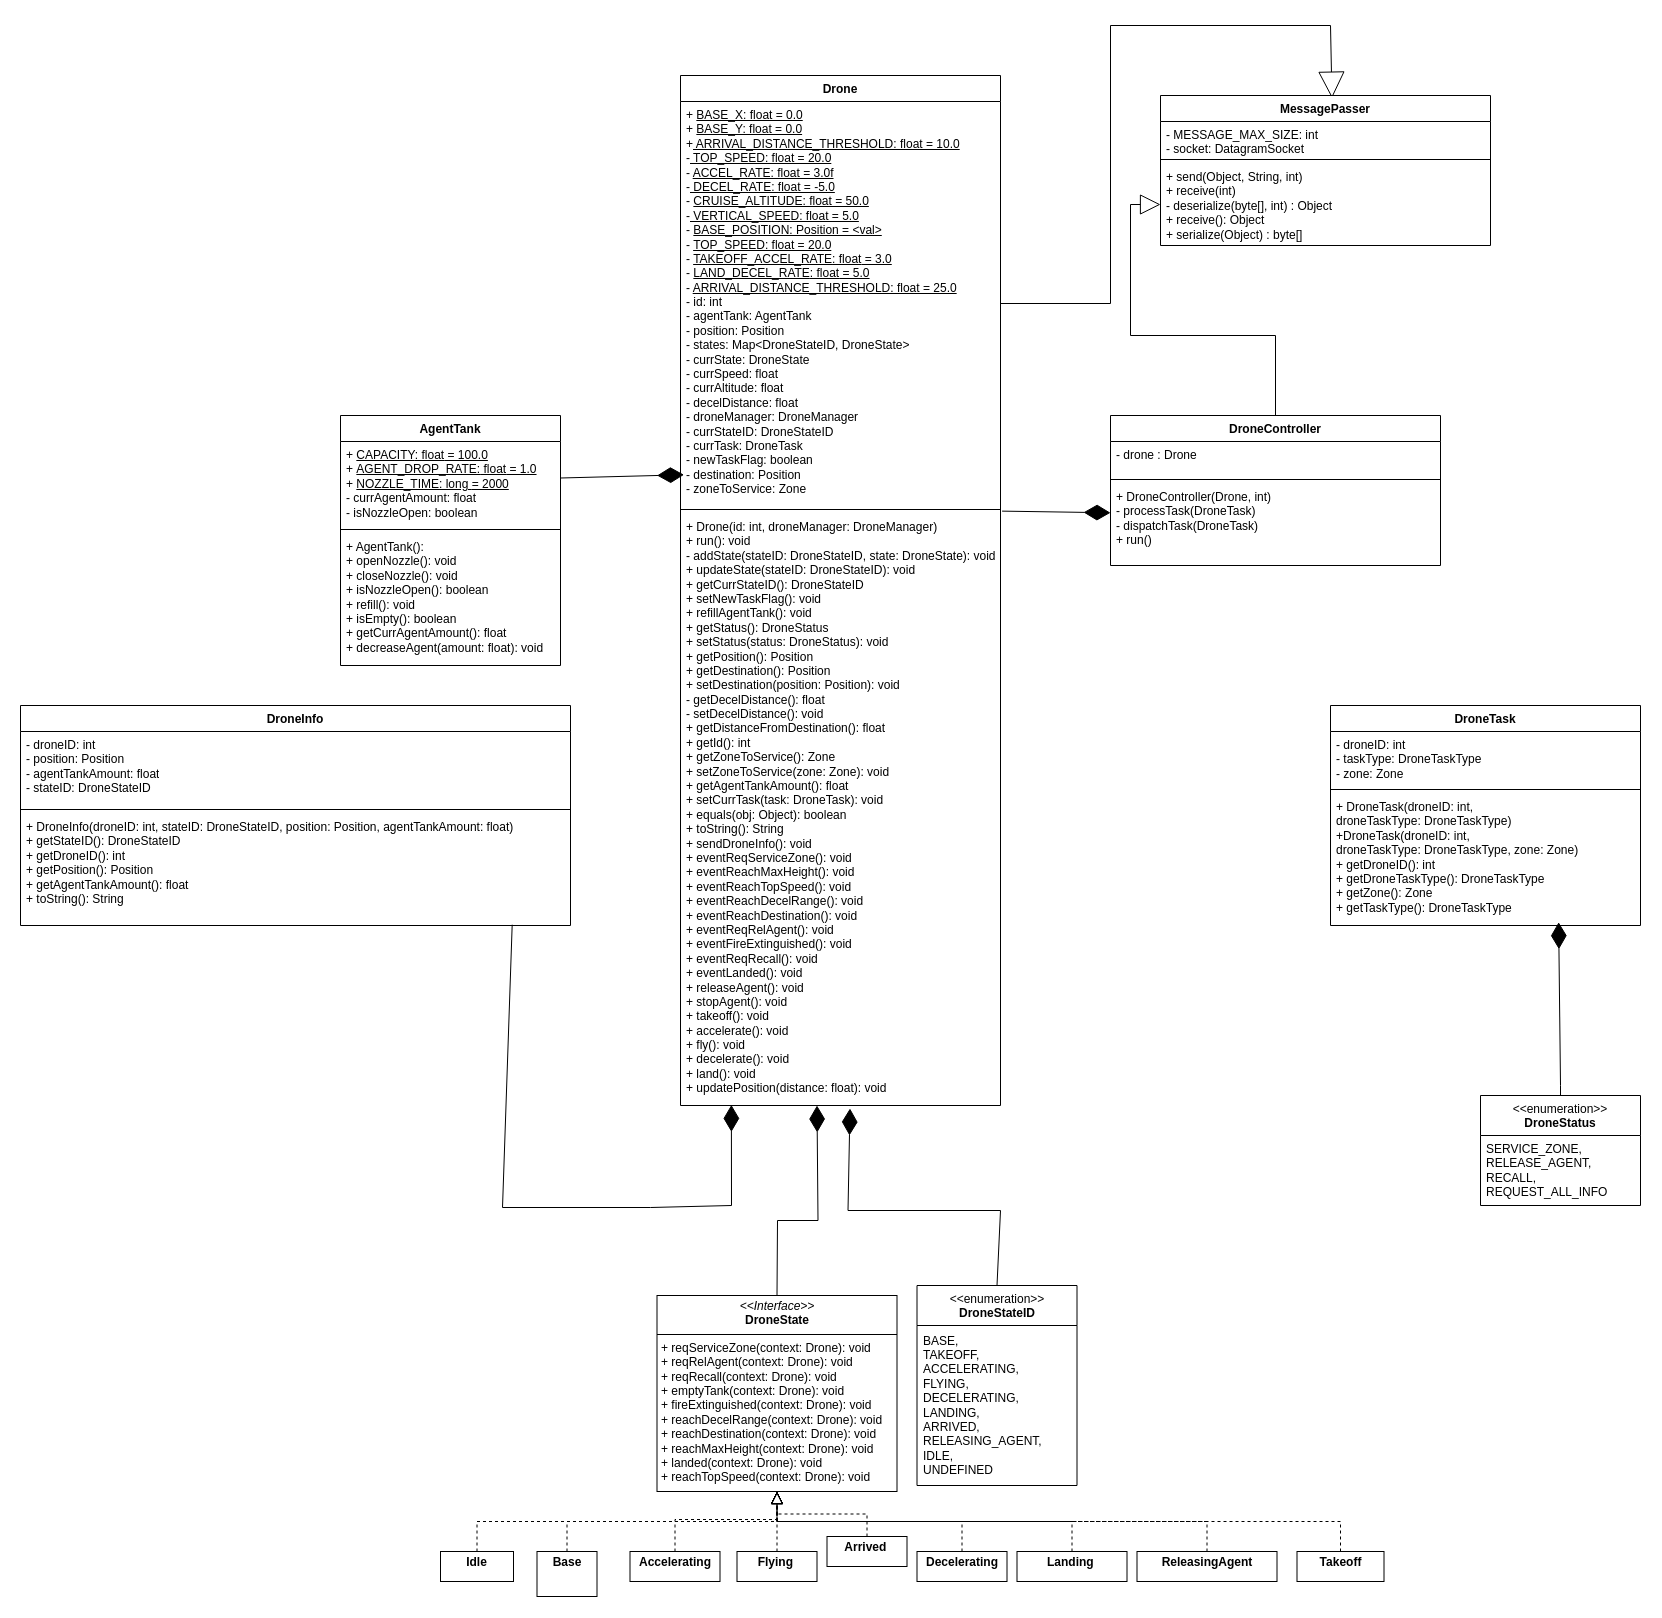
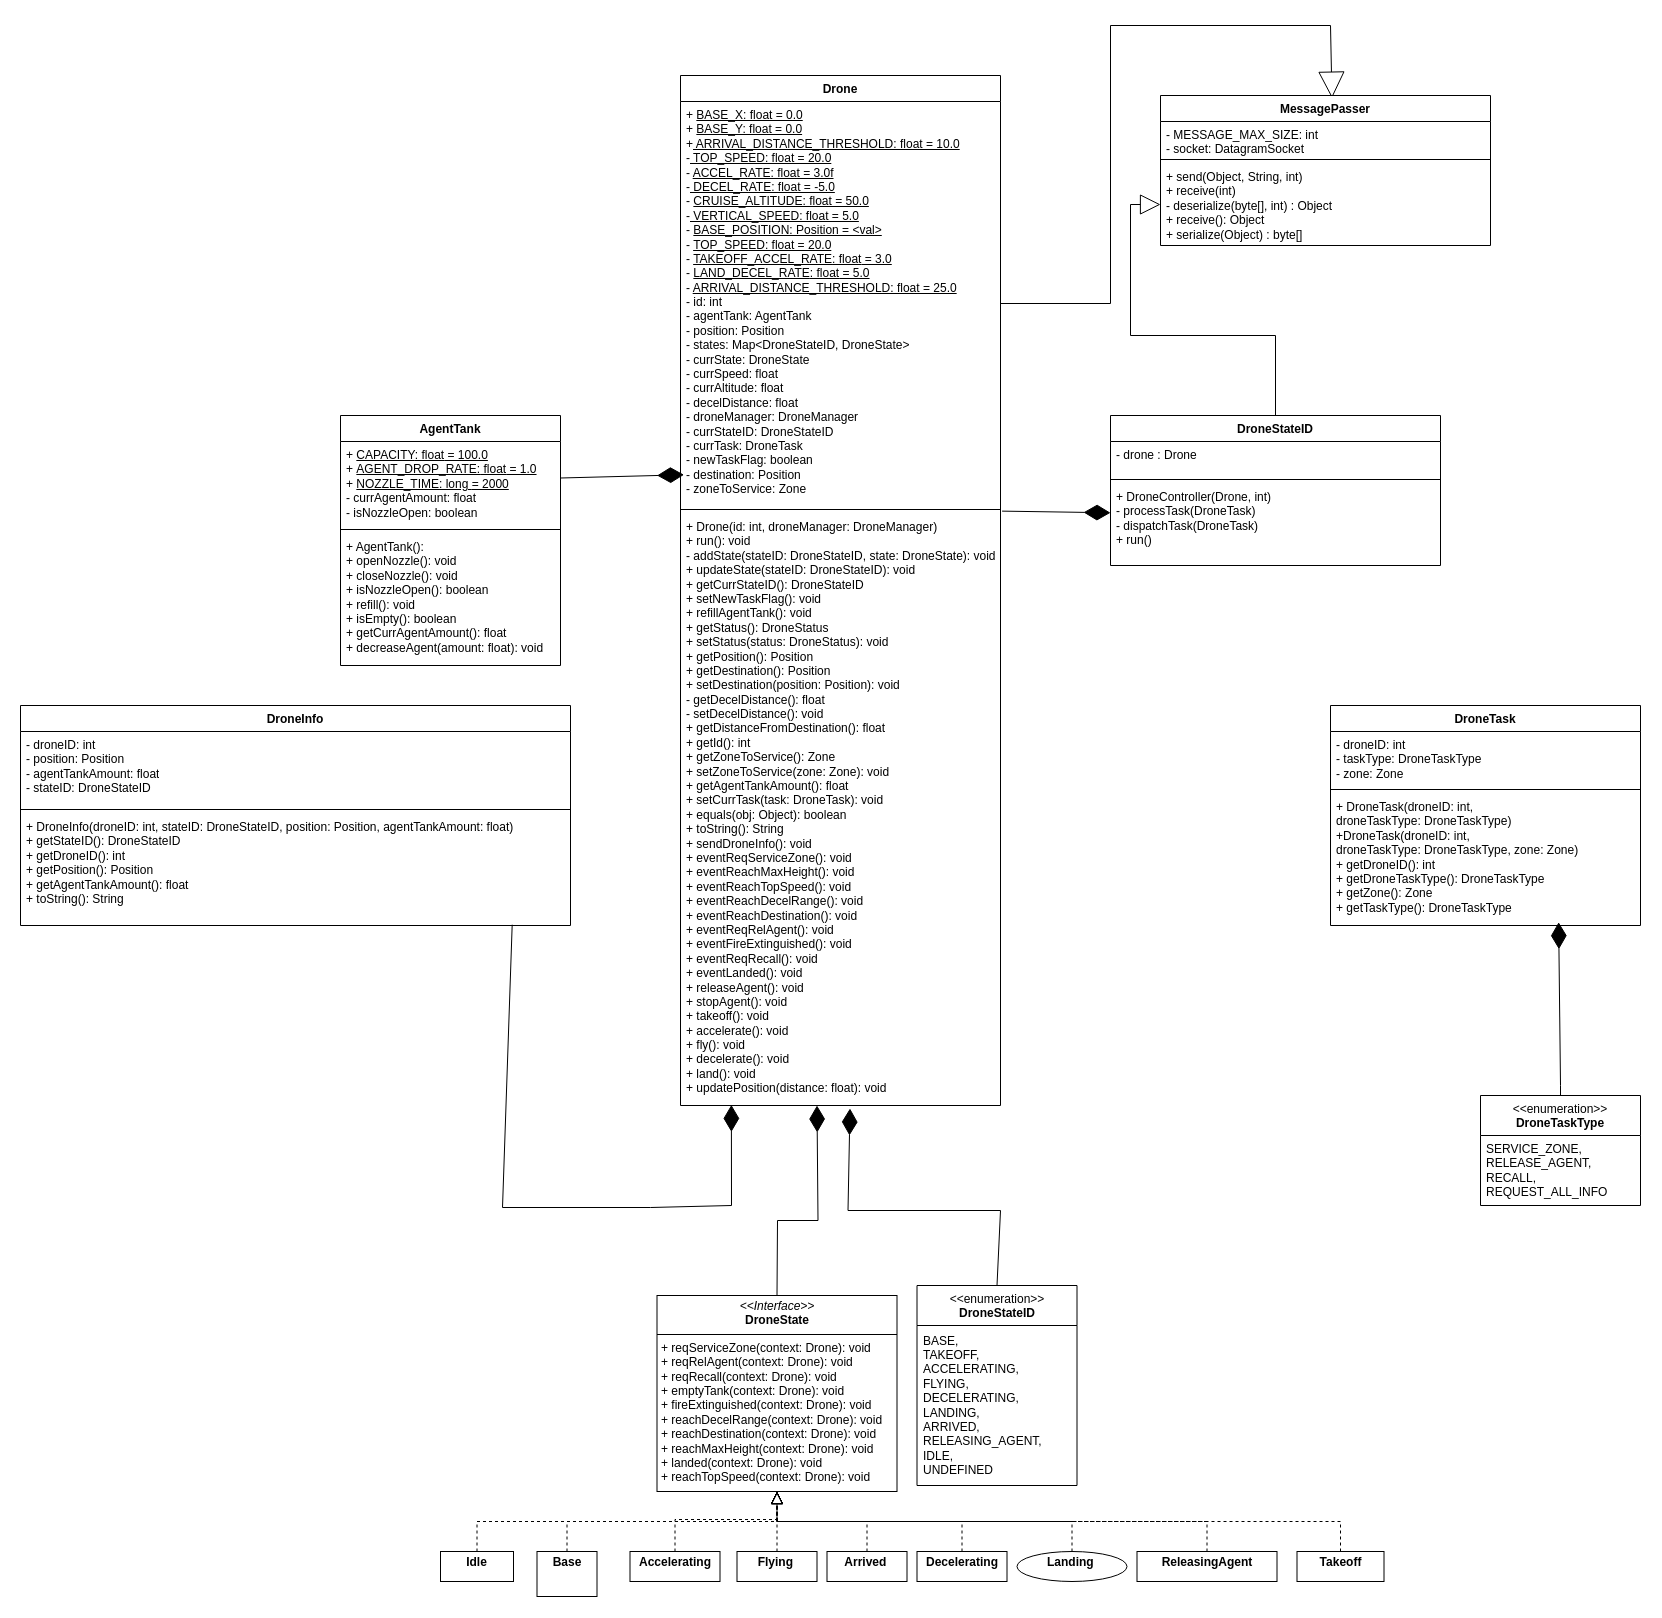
(1276, 430) -> (1276, 430)
(1561, 1117) -> (1561, 1117)
(867, 1552) -> (867, 1567)
(1072, 1567) -> (1072, 1567)
